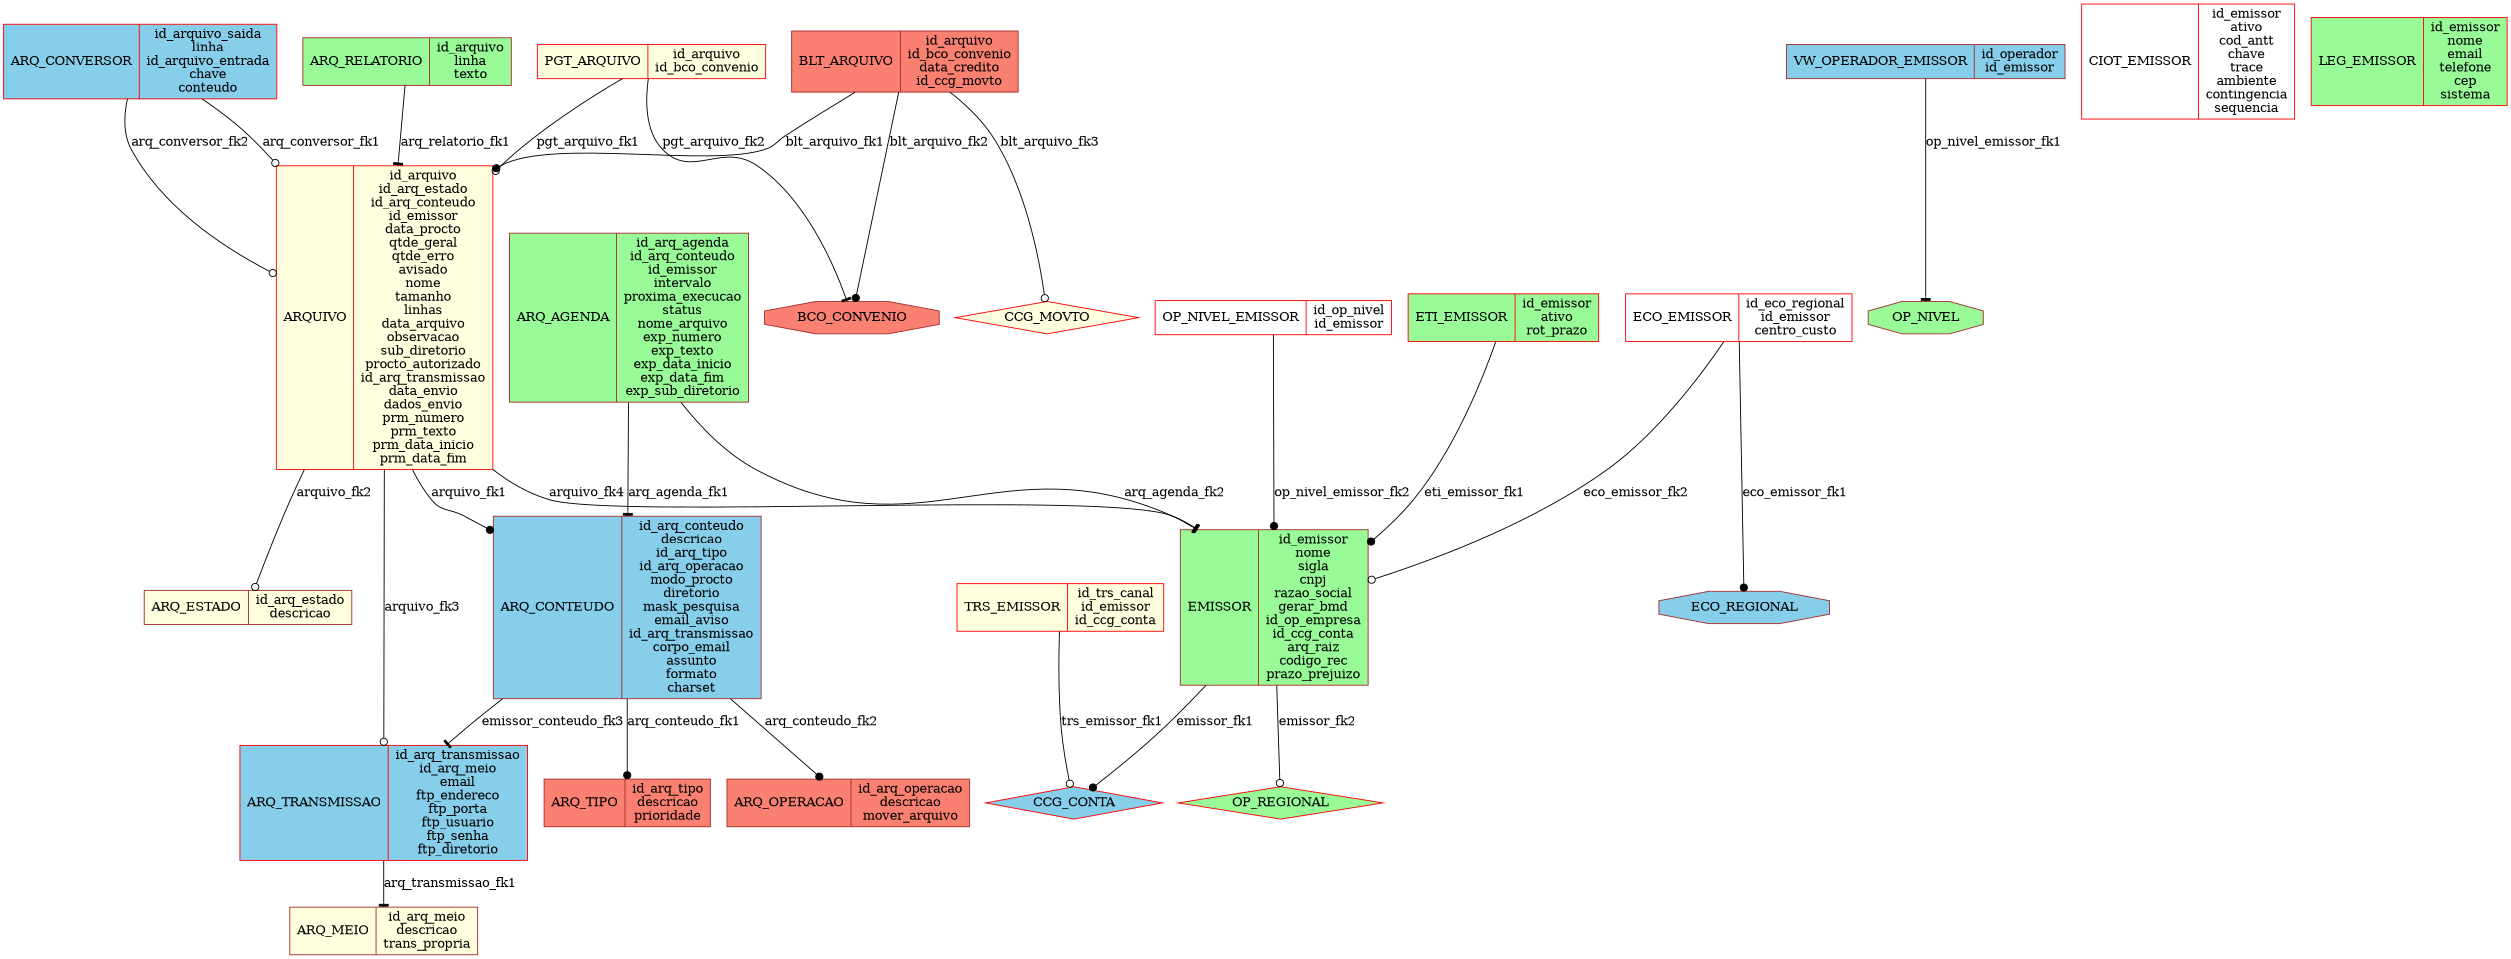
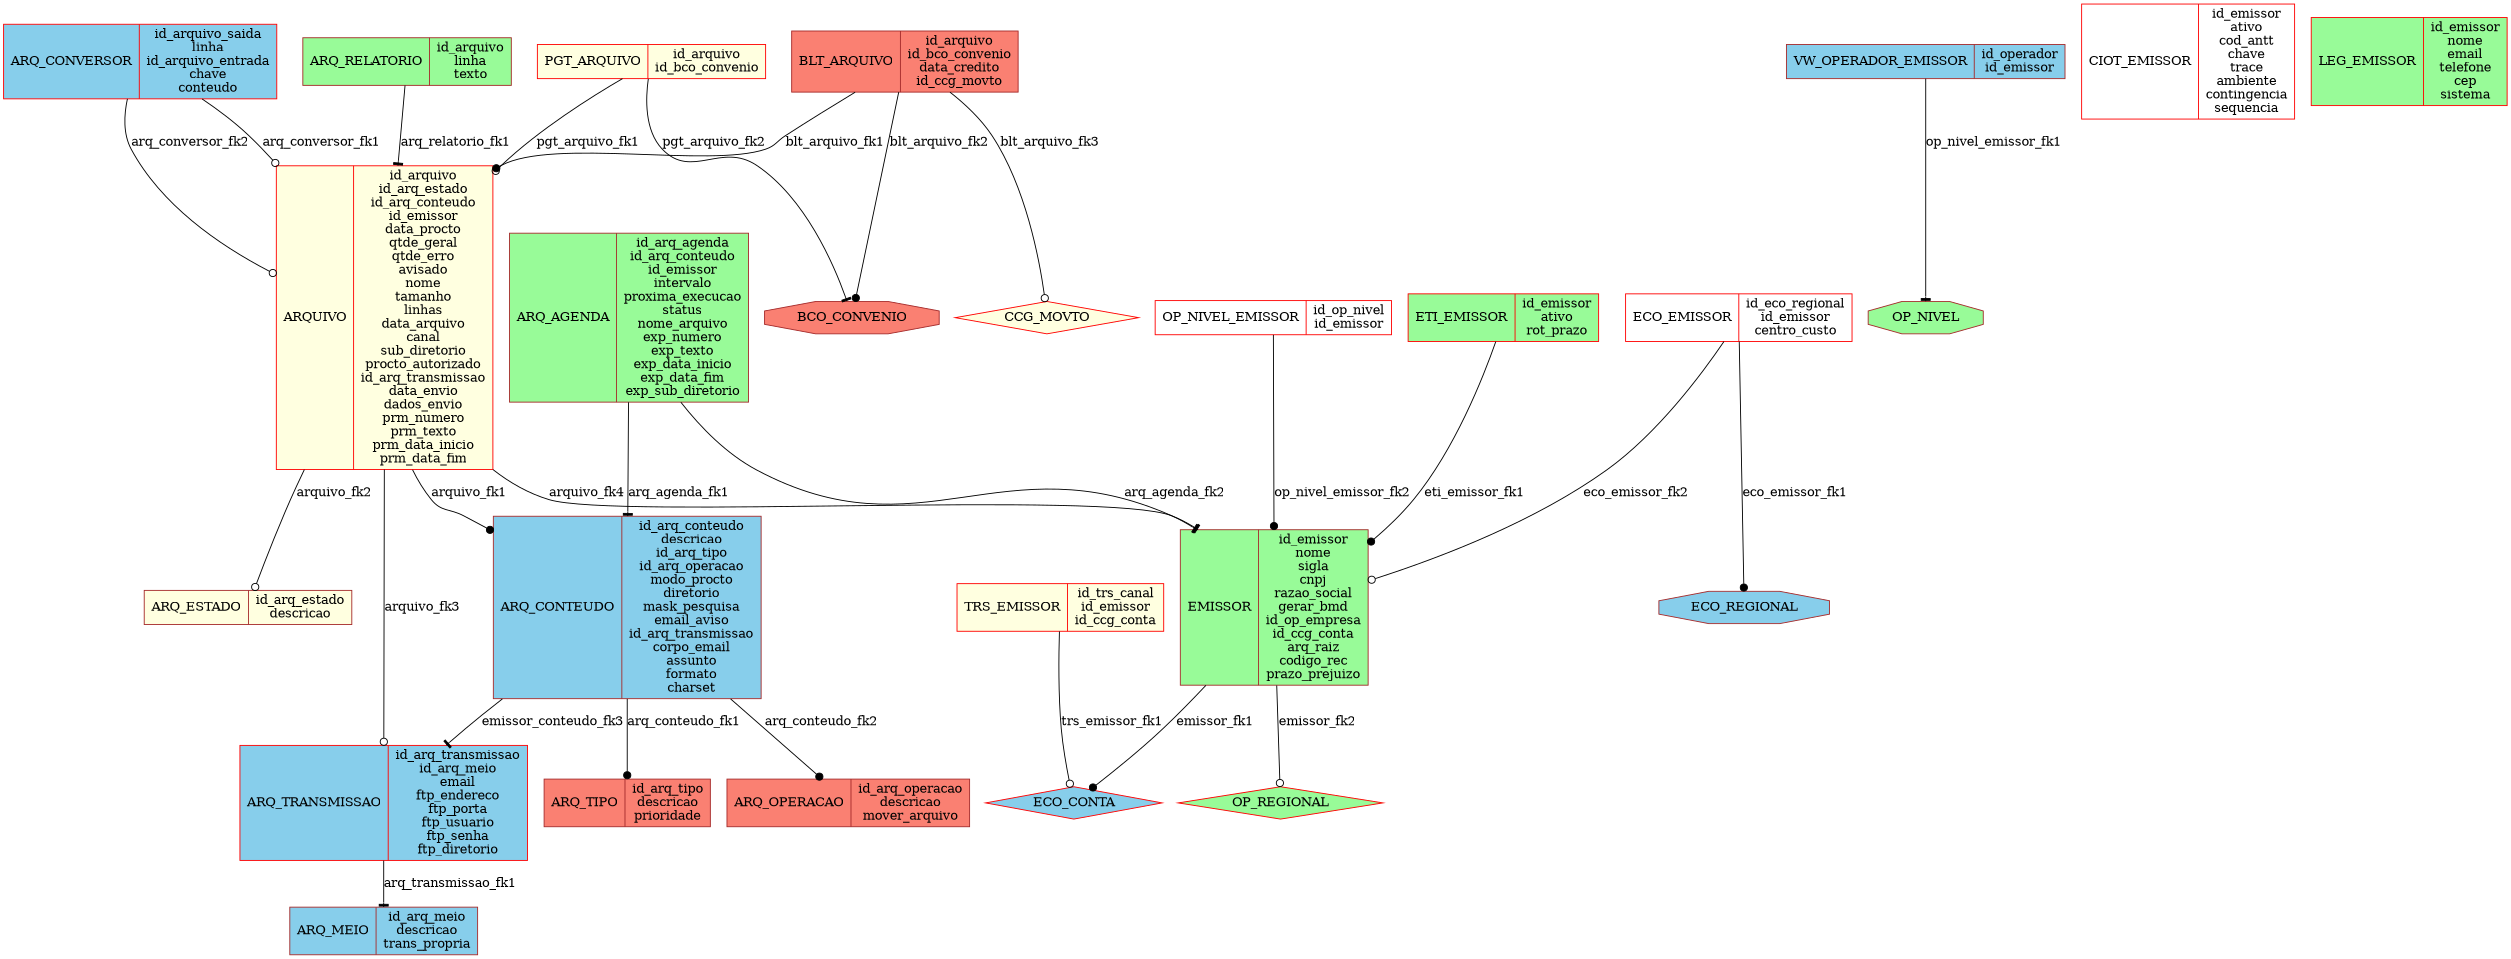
(423, 337) -> (423, 337)
(1074, 803) -> (1074, 803)
(384, 931) -> (384, 931)
